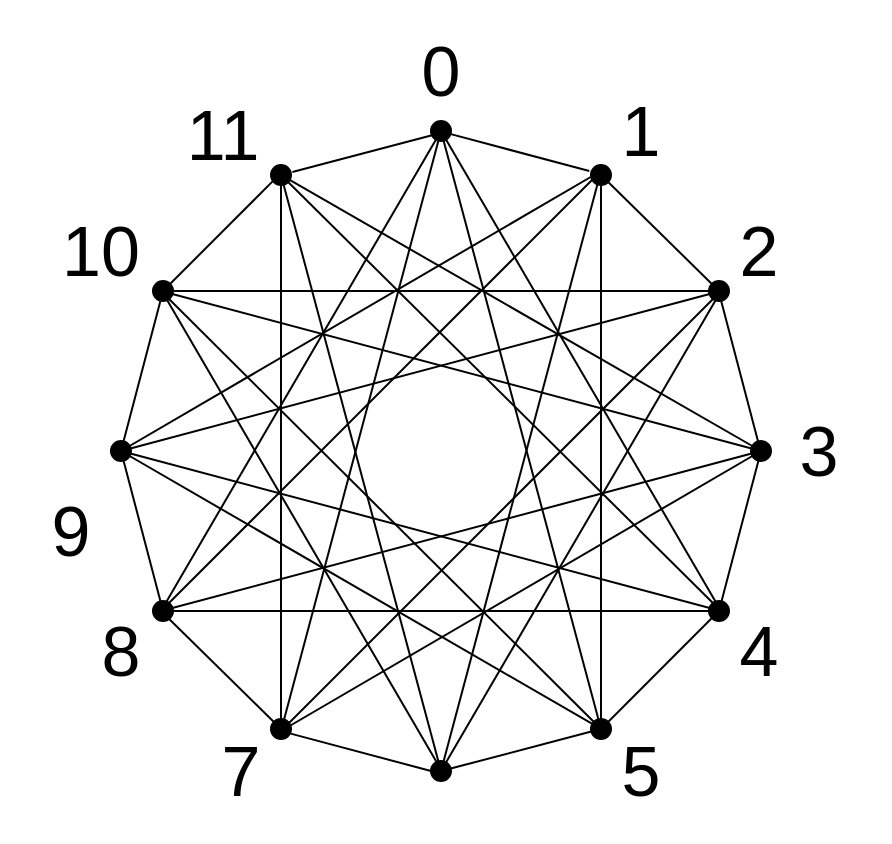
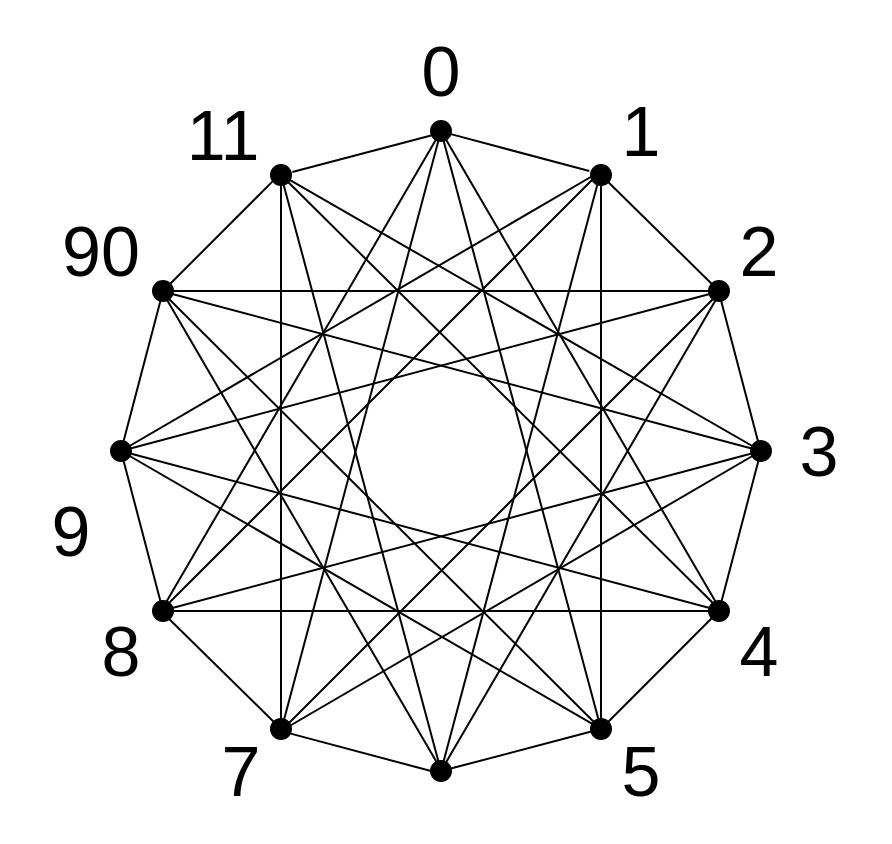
(102, 251) -> (102, 251)
